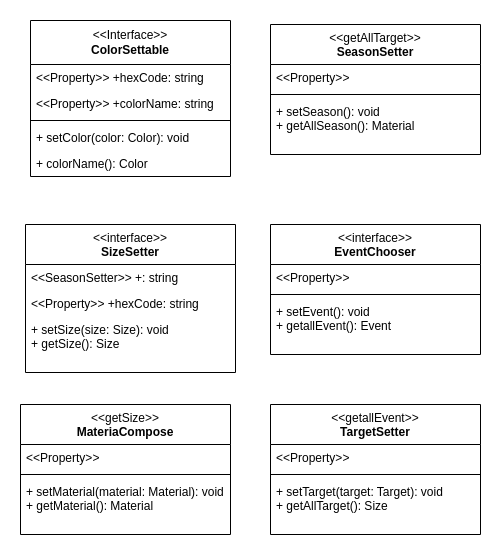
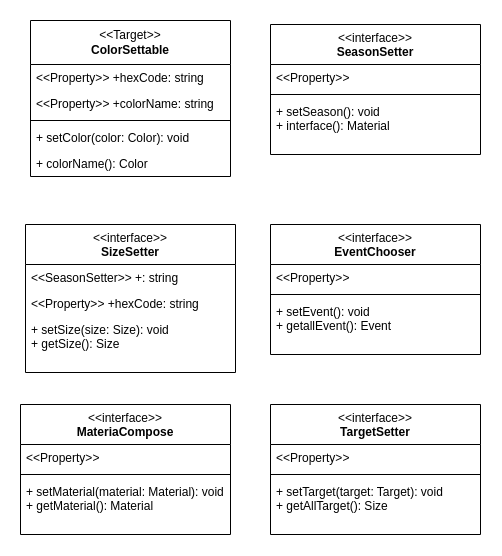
(131, 43) -> (131, 43)
(376, 46) -> (376, 46)
(353, 120) -> (344, 120)
(126, 426) -> (126, 426)
(376, 426) -> (376, 426)
